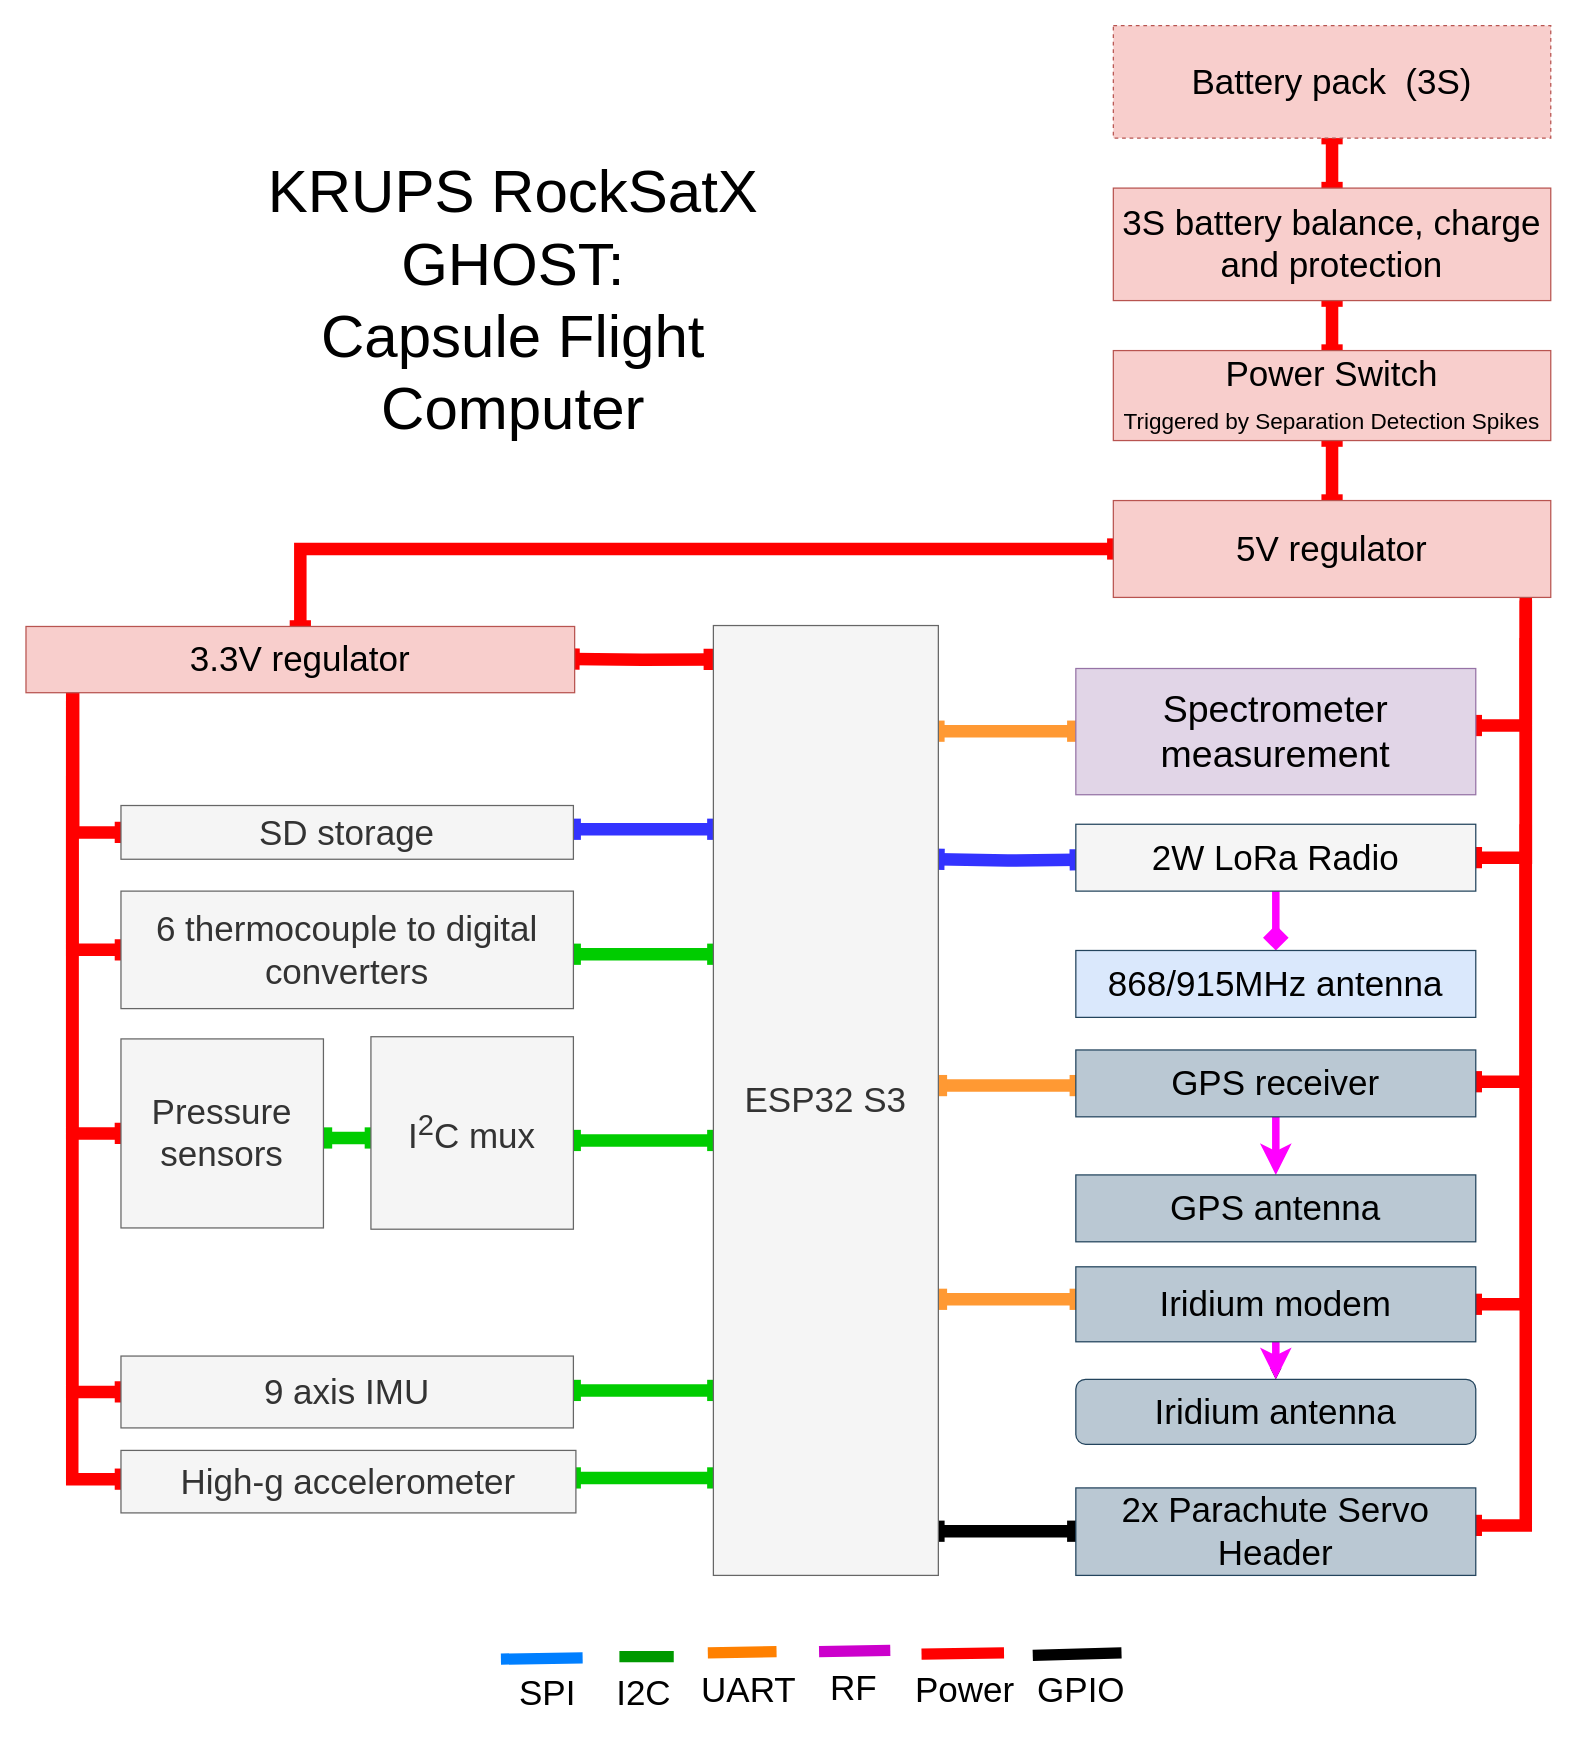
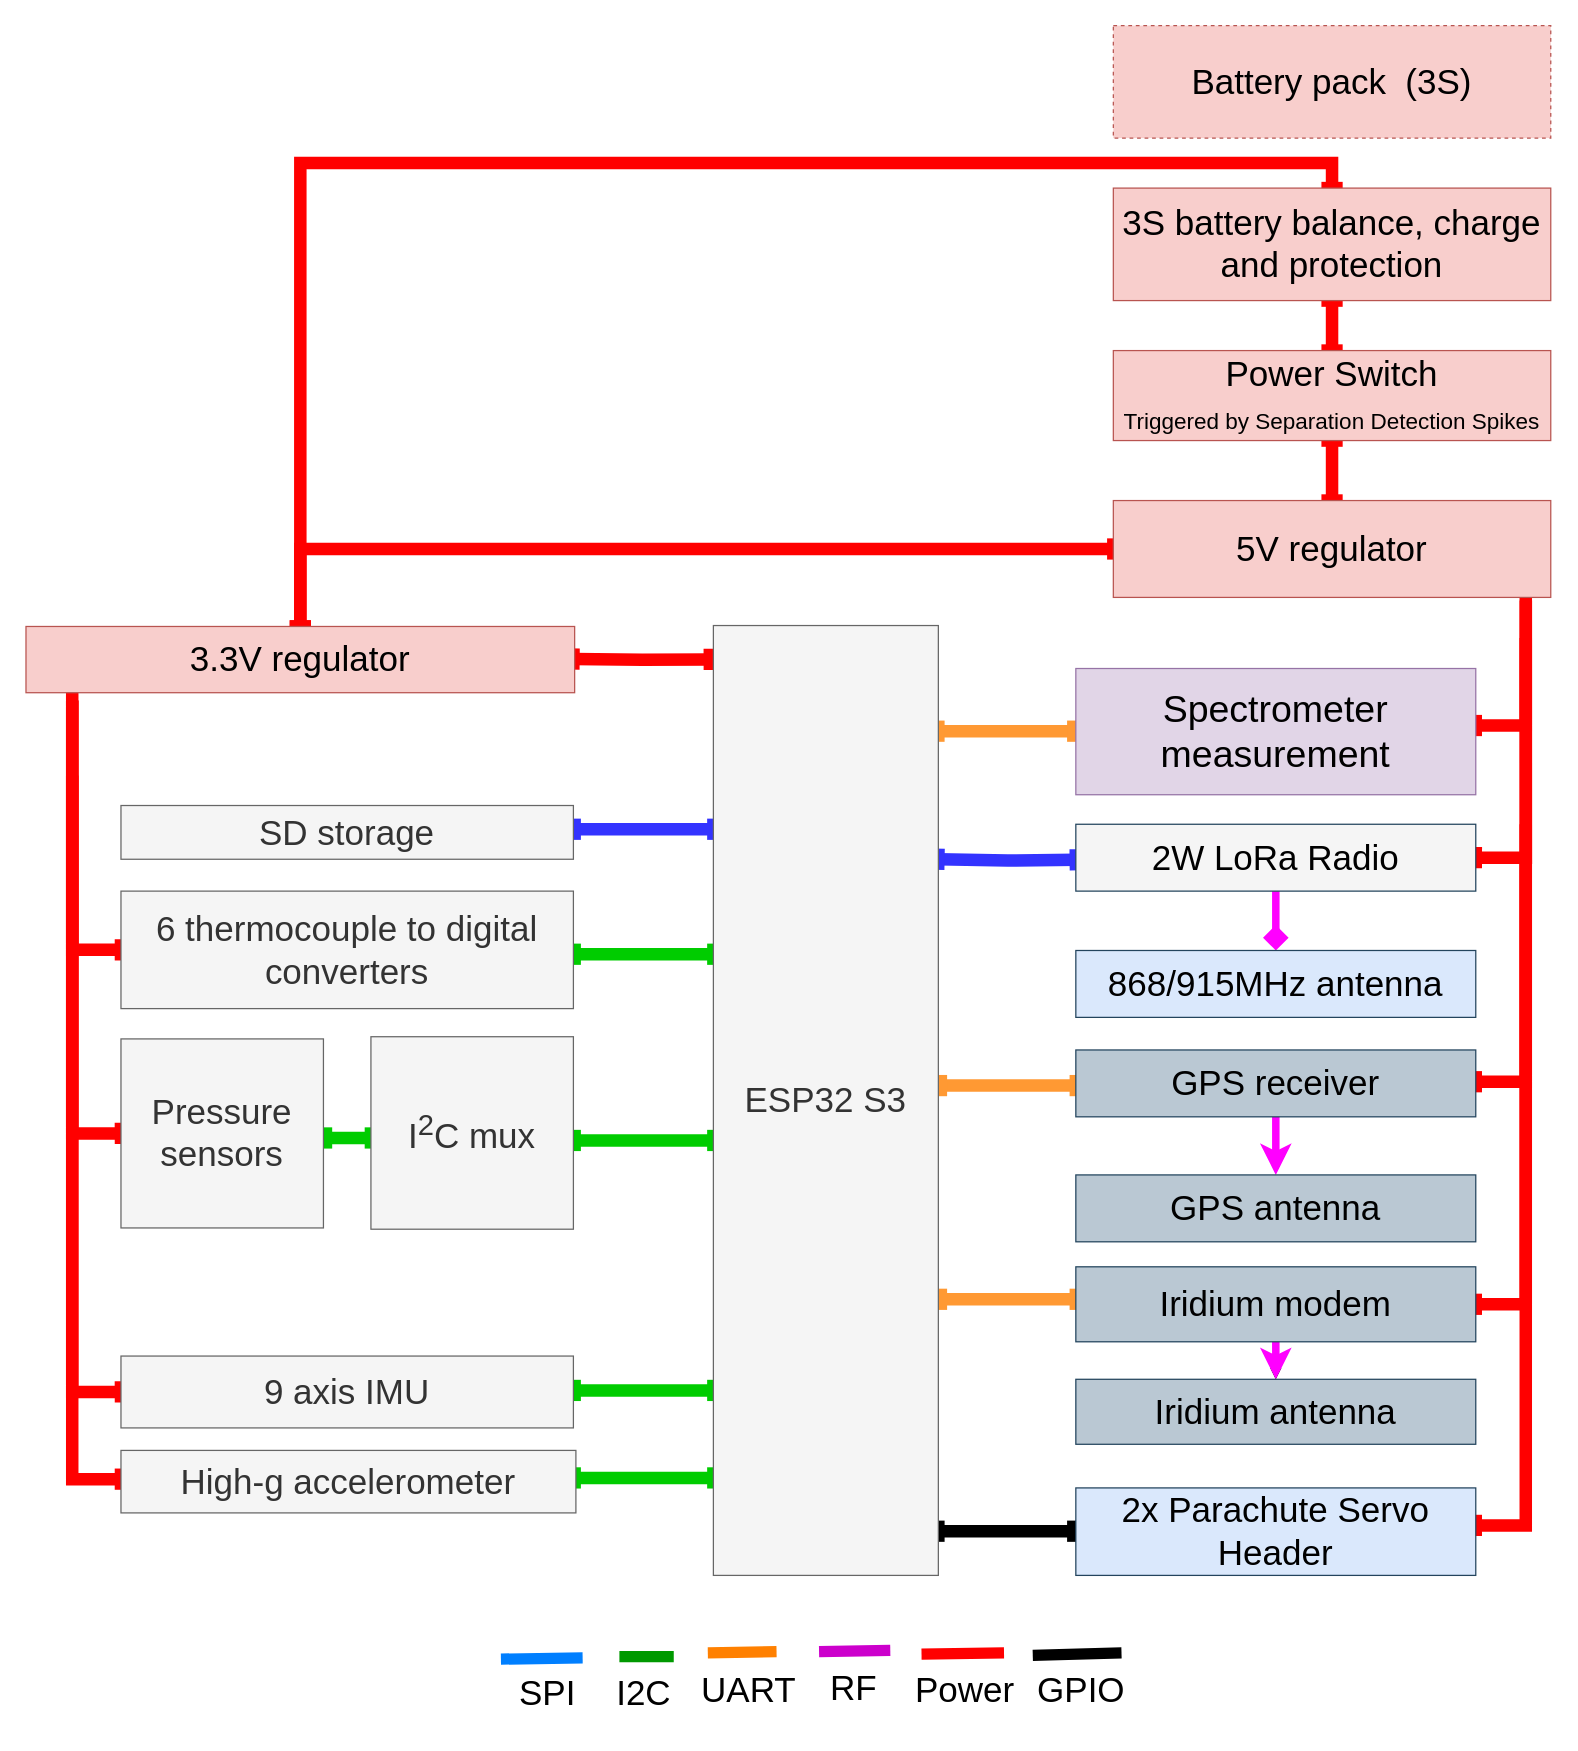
(1332, 148) -> (623, 163)
(513, 301) -> none
(98, 833) -> none
(1276, 1412) -> (1276, 1412)
(1276, 1532) -> (1276, 1532)
